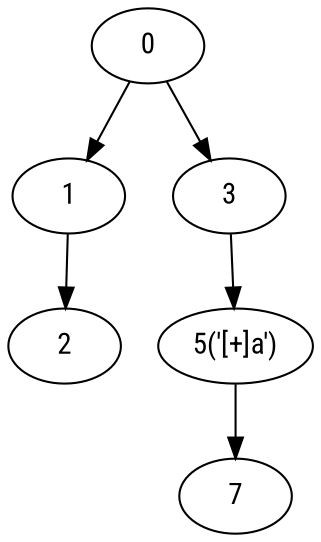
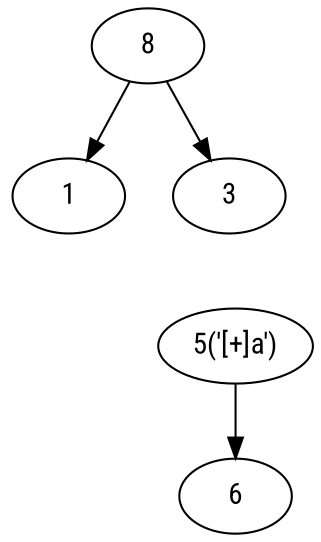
(148, 46) -> (148, 46)
(232, 261) -> none
(65, 346) -> none
(236, 496) -> (236, 496)
